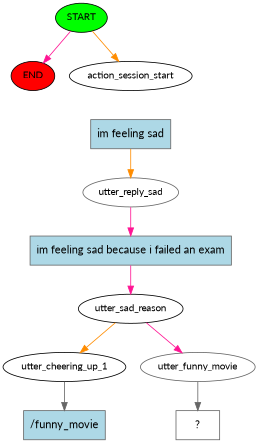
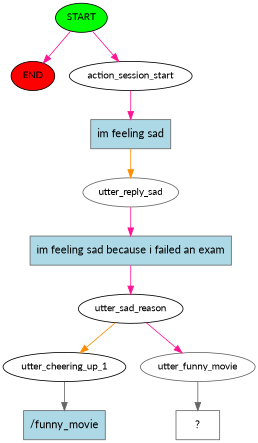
(103, 43) -> (103, 43)
none -> (131, 101)
